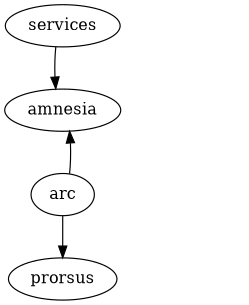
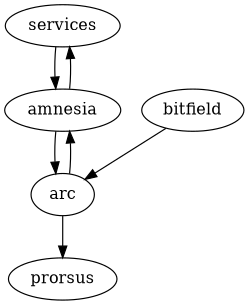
none -> (71, 74)
none -> (193, 110)
none -> (55, 146)
